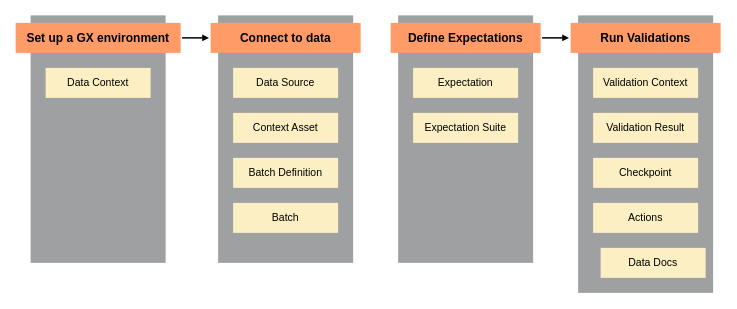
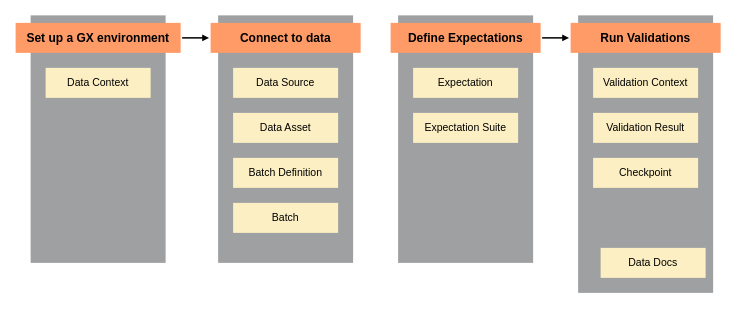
(285, 128) -> (285, 128)
(645, 218) -> none
